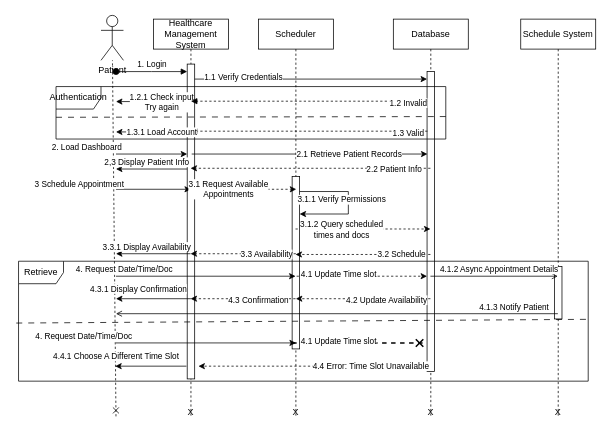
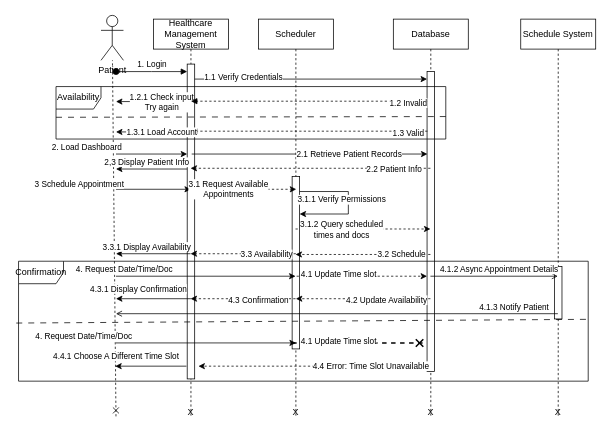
(78, 98) -> (78, 98)
(41, 273) -> (41, 273)
